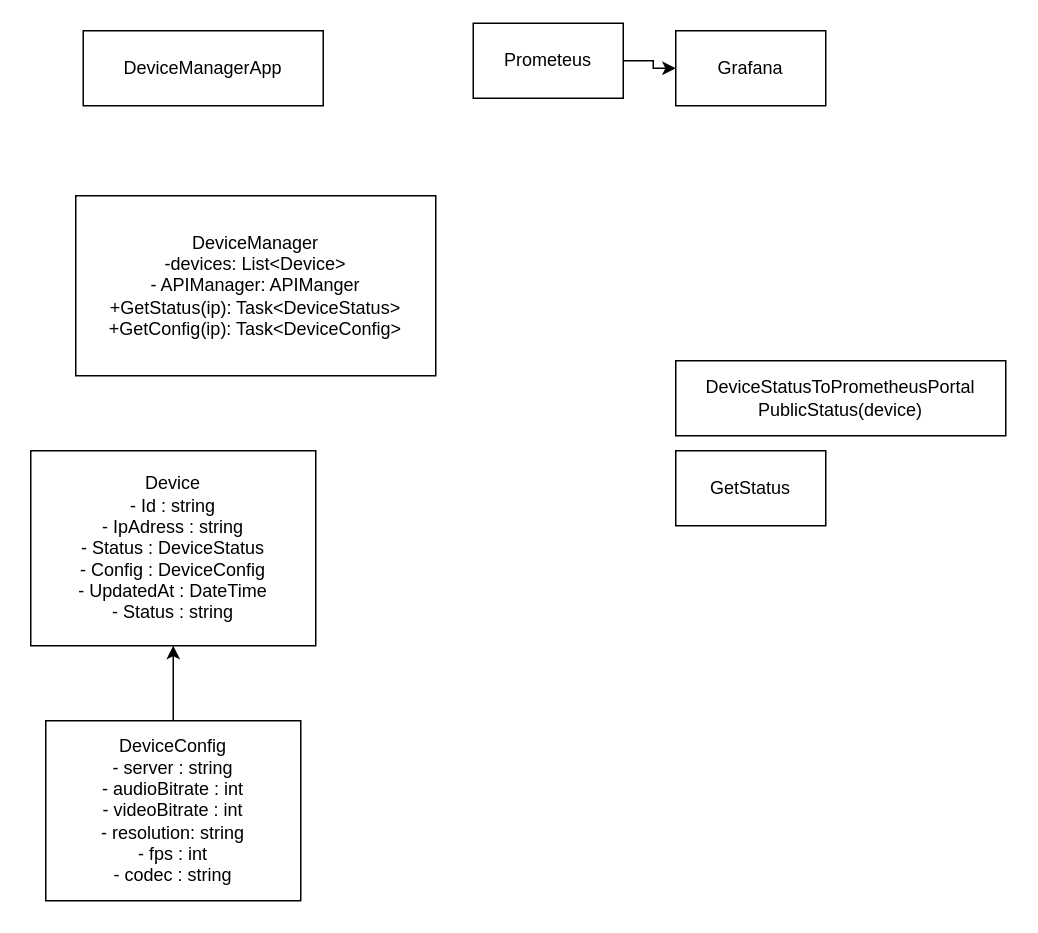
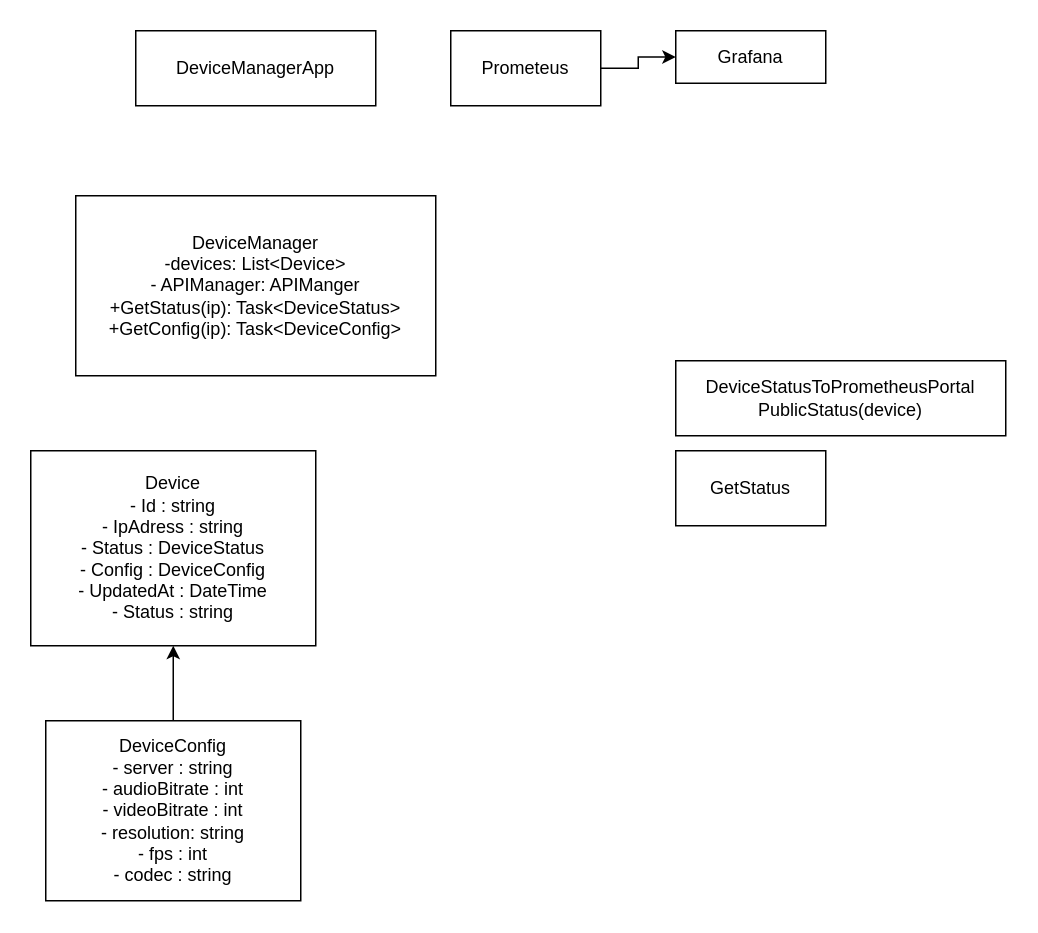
(548, 61) -> (526, 68)
(203, 68) -> (256, 68)
(751, 68) -> (751, 57)
